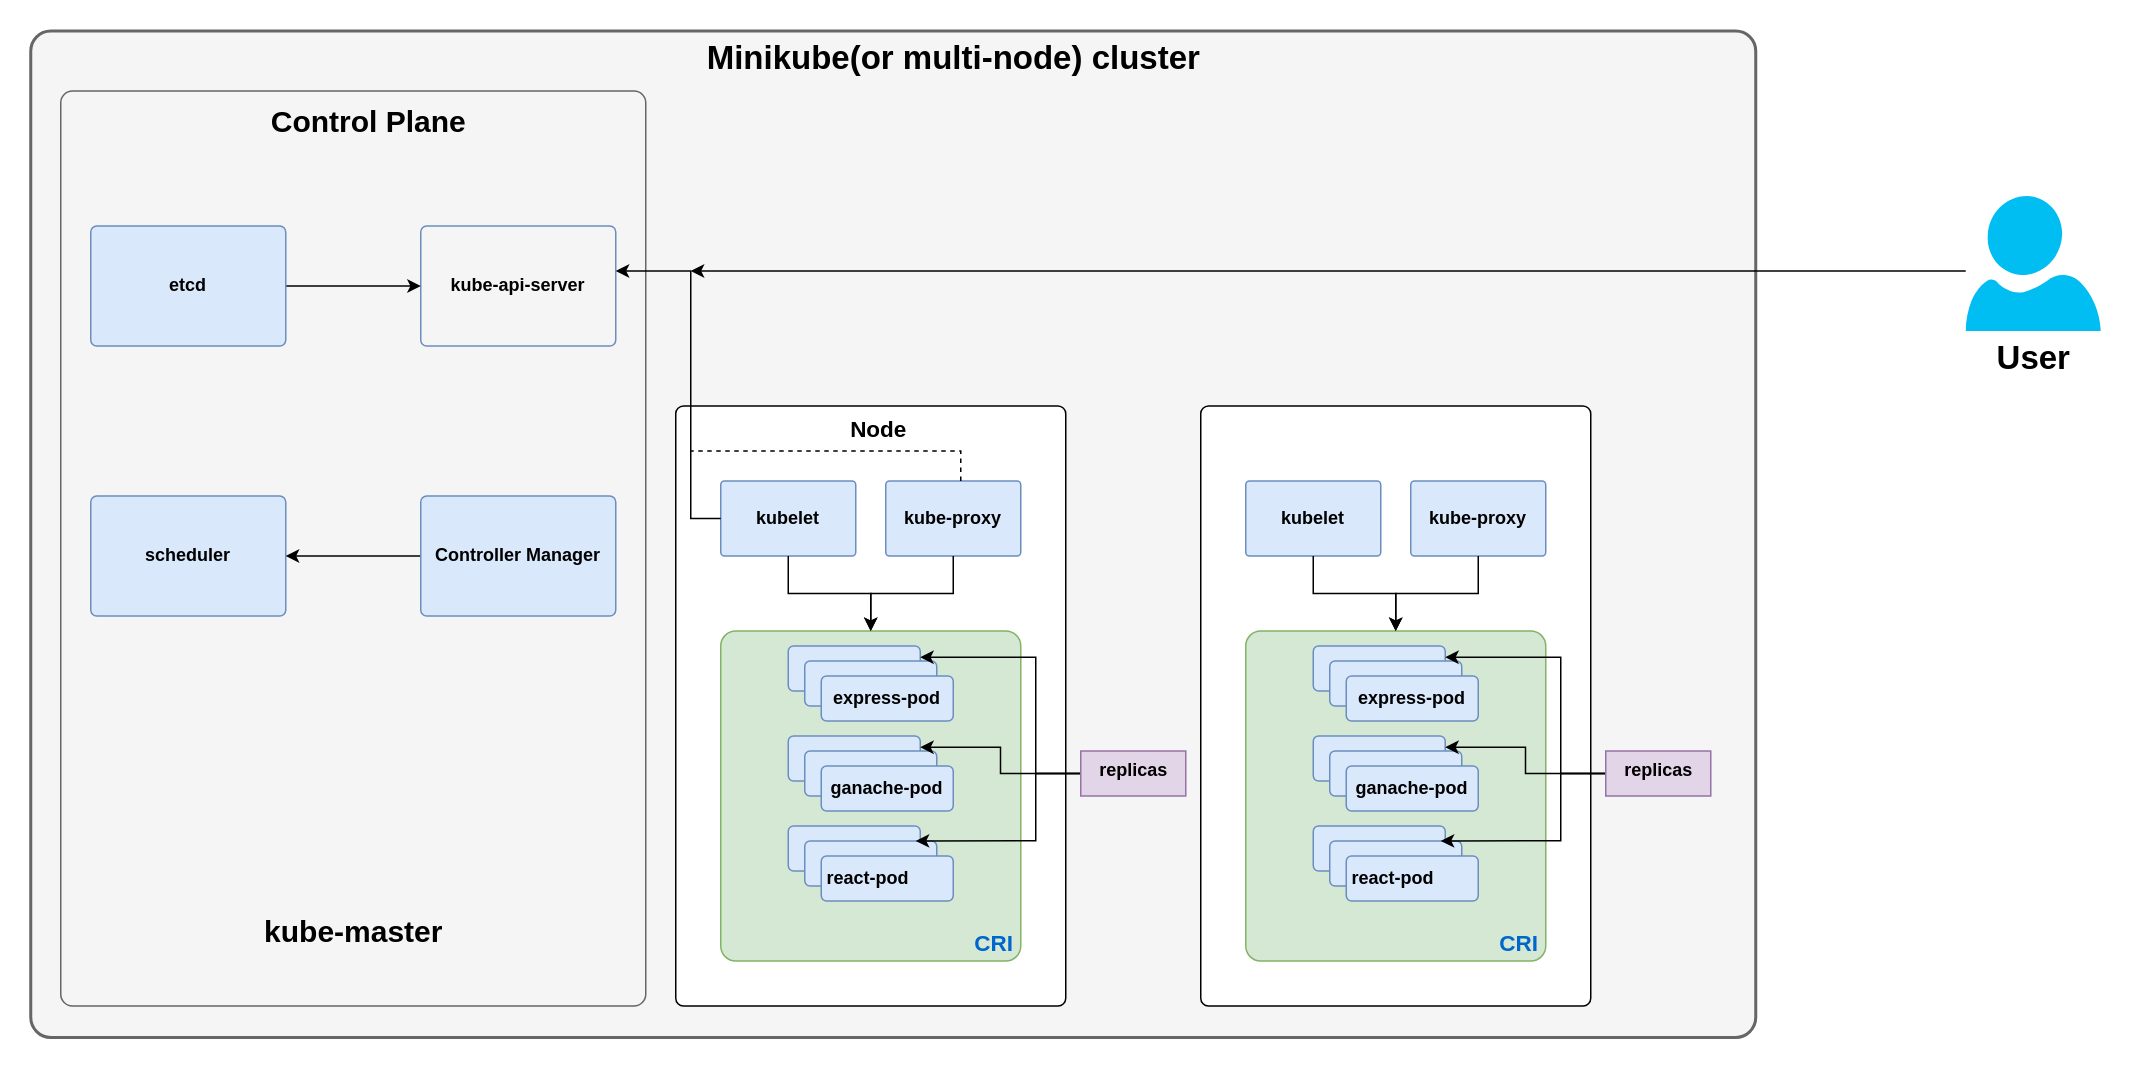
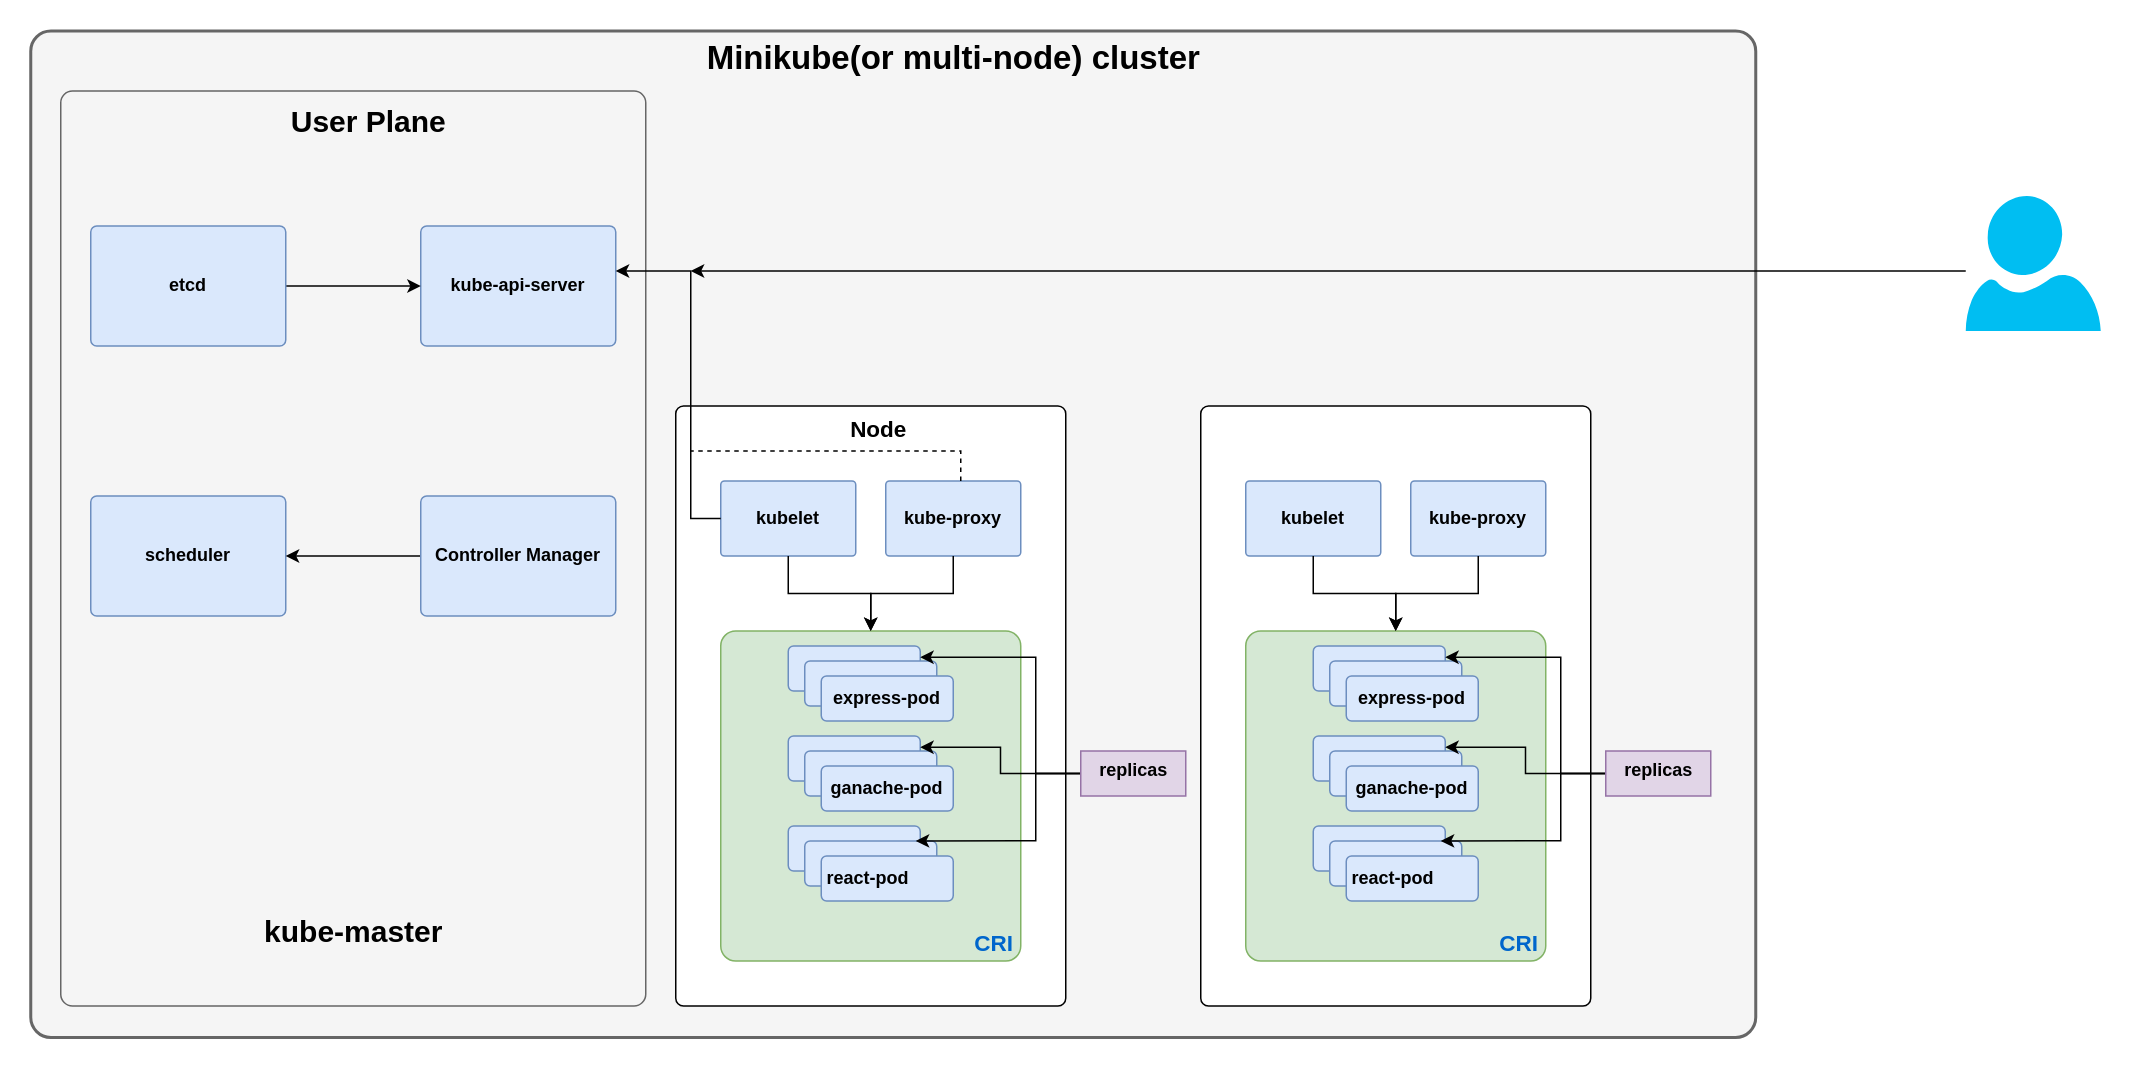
(369, 121) -> (369, 121)
(518, 286) -> (518, 286)
(2033, 361) -> none
